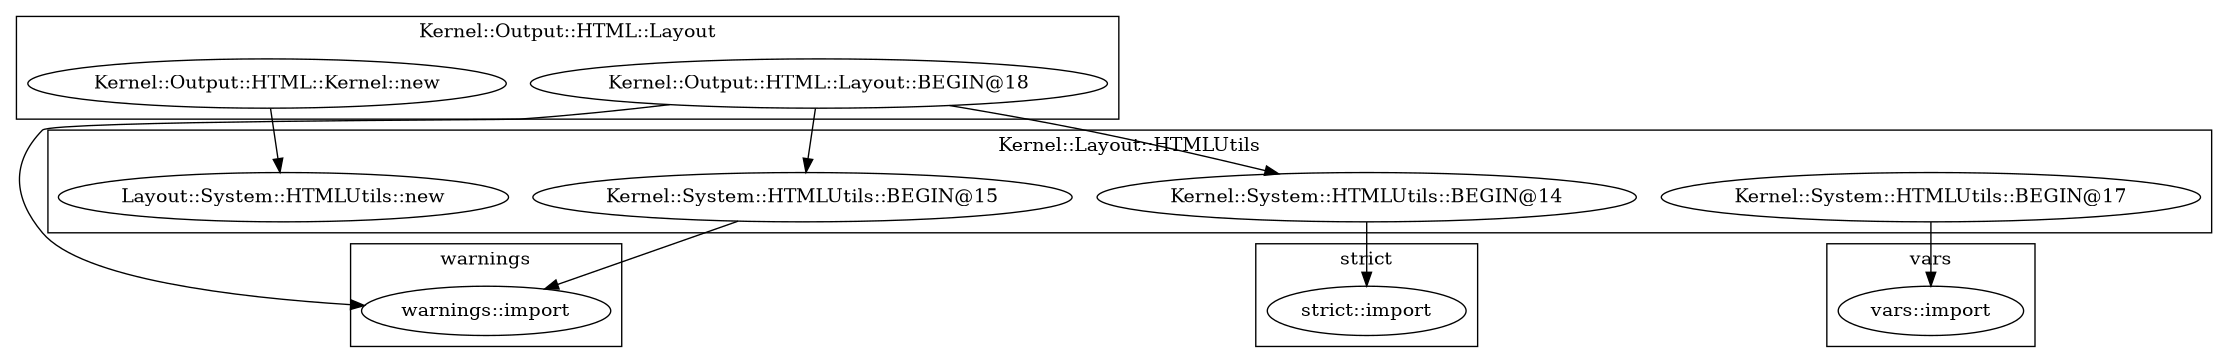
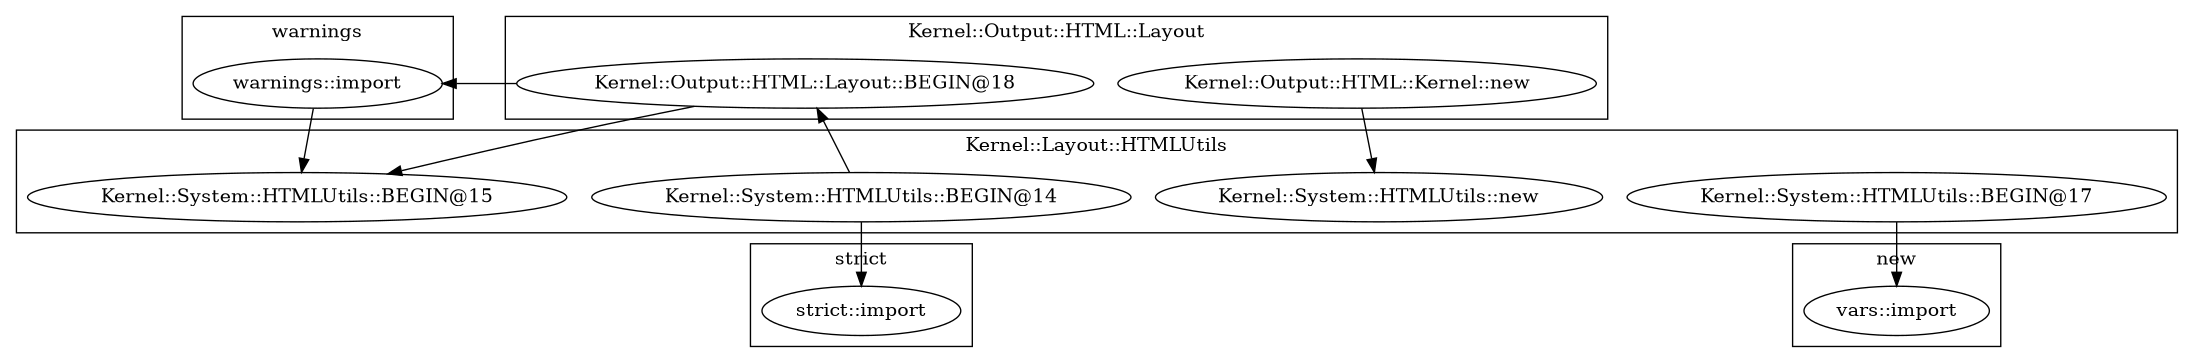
(1132, 140) -> (836, 147)
(283, 197) -> (1379, 197)
(648, 253) -> (308, 139)
(1931, 260) -> (1897, 260)
